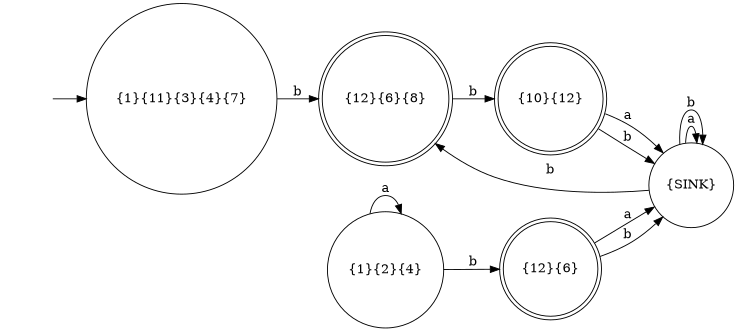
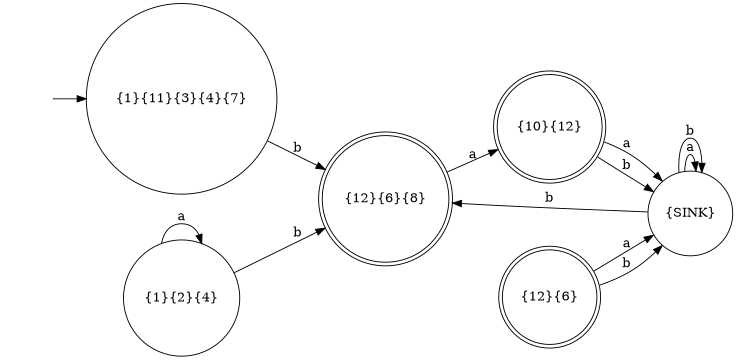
(473, 92) -> (473, 155)
(467, 269) -> (275, 253)
